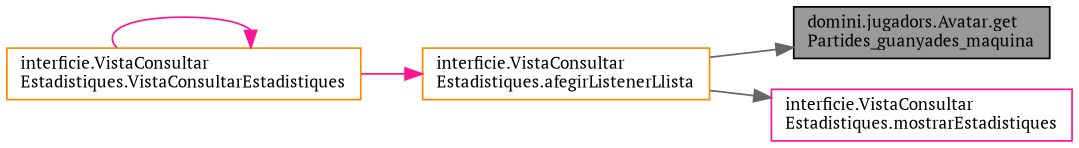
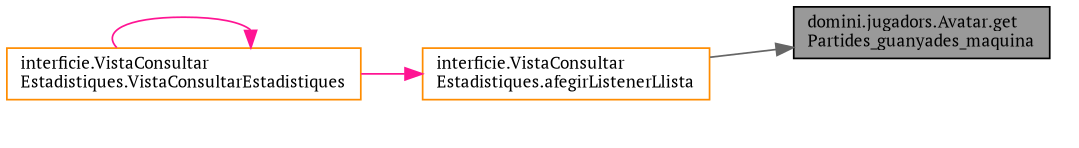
(922, 115) -> none
